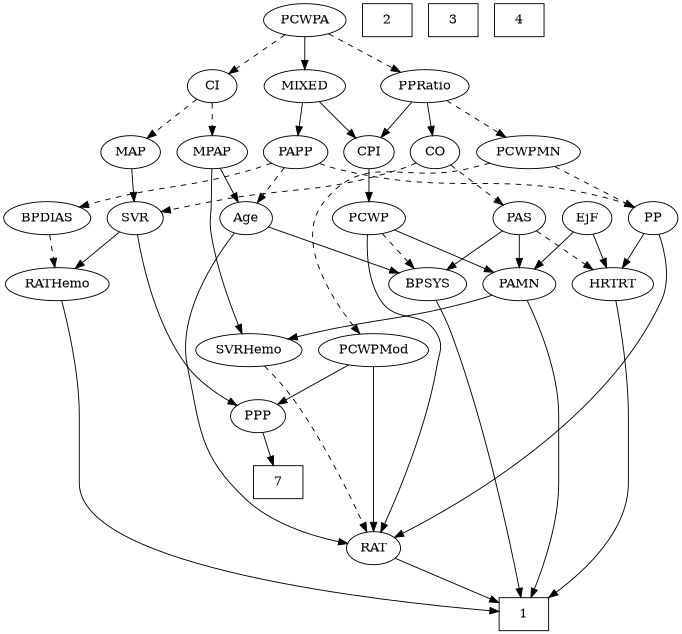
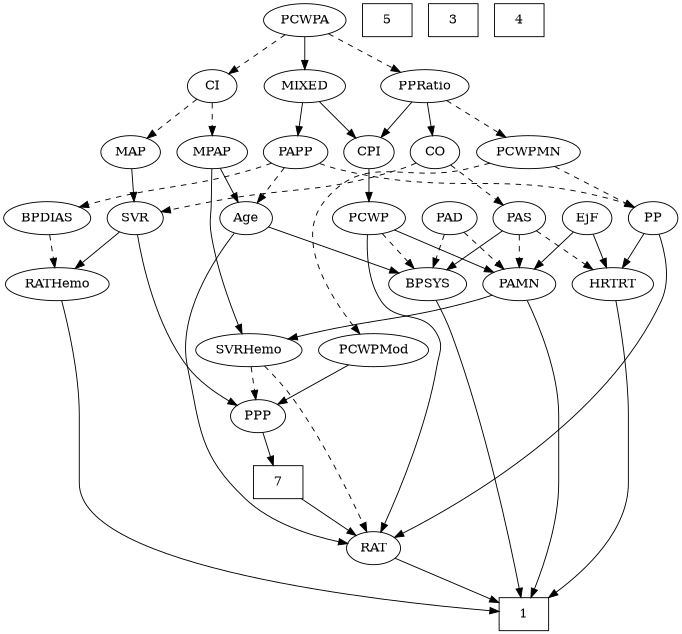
(387, 20) -> (387, 20)
none -> (450, 218)
(519, 247) -> (519, 247)
none -> (253, 379)
(374, 444) -> (325, 515)
